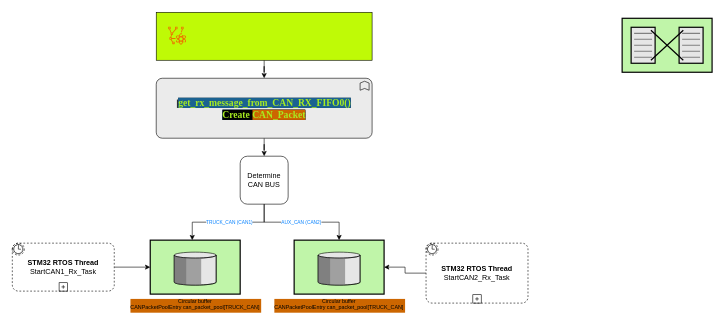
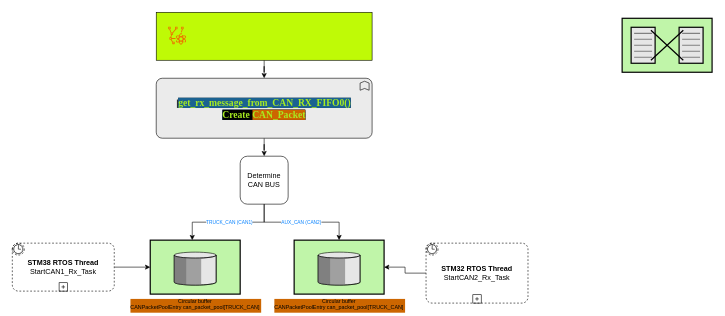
(63, 267) -> (63, 267)
